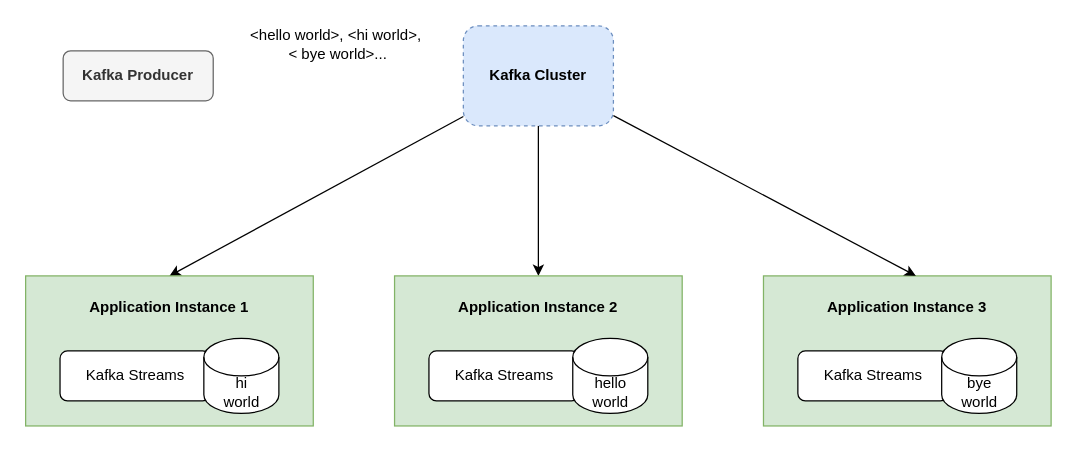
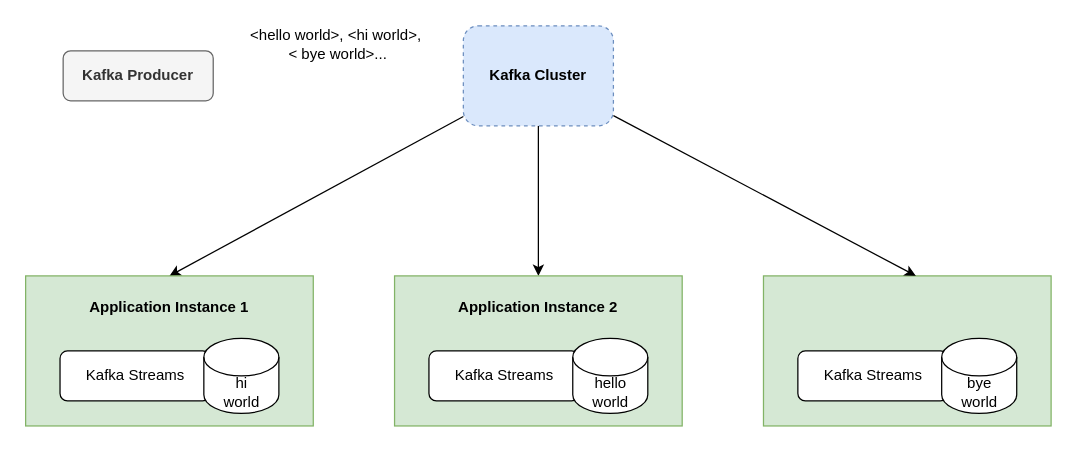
(907, 307) -> none
